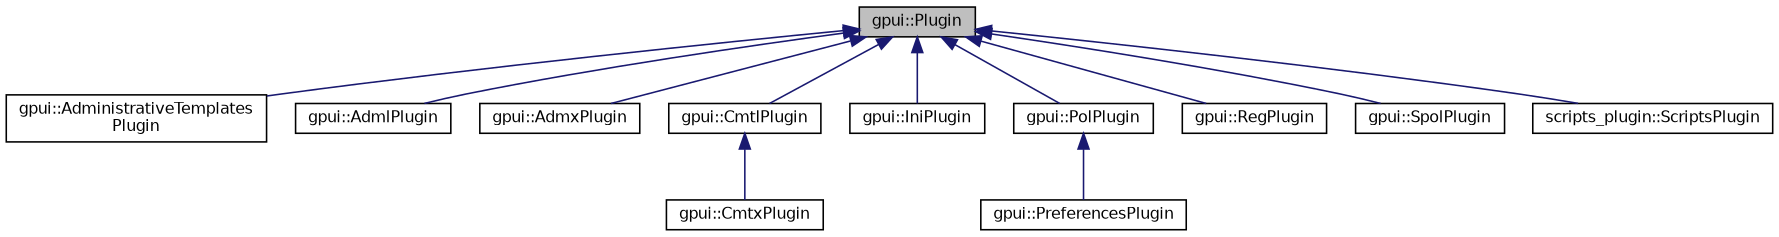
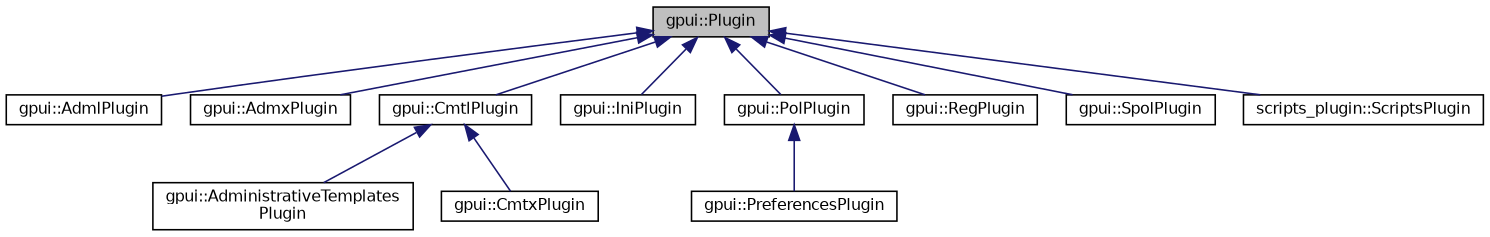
(555, 61) -> (370, 158)
